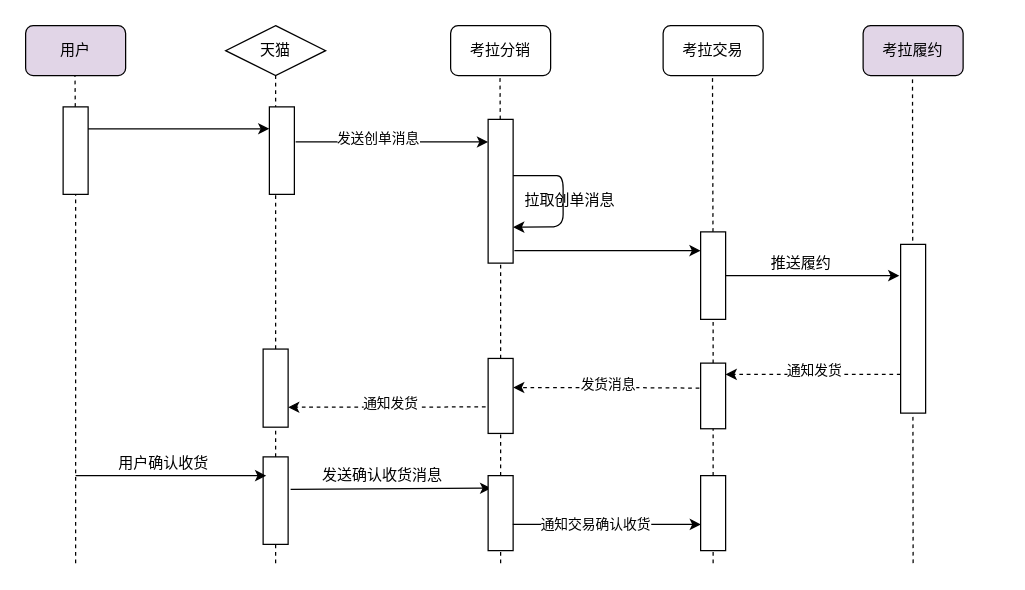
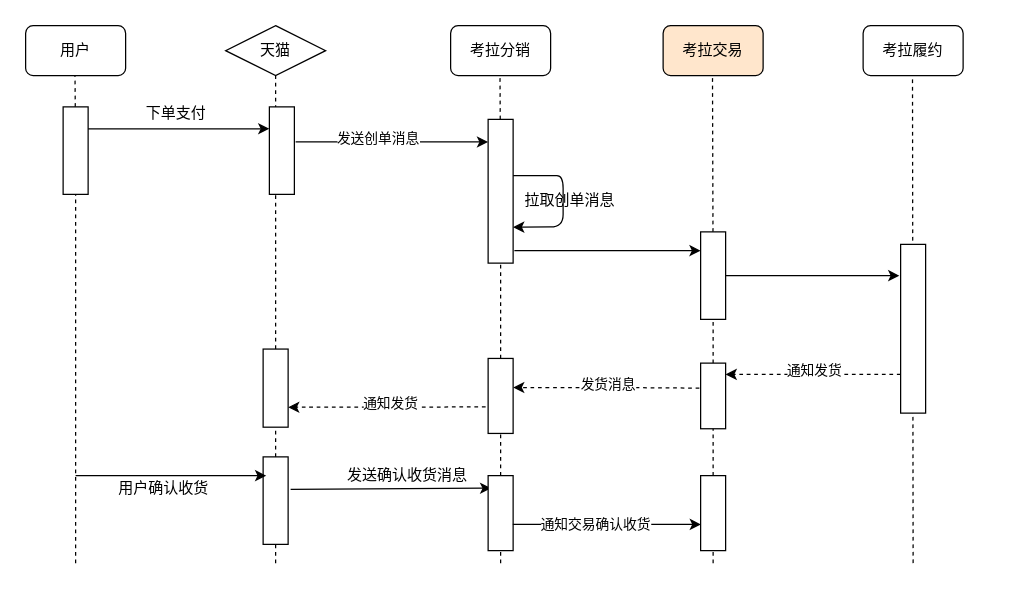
(76, 51) -> (76, 51)
(713, 51) -> (713, 51)
(913, 51) -> (913, 51)
none -> (176, 113)
(801, 263) -> none
(163, 463) -> (163, 488)
(382, 476) -> (407, 476)
